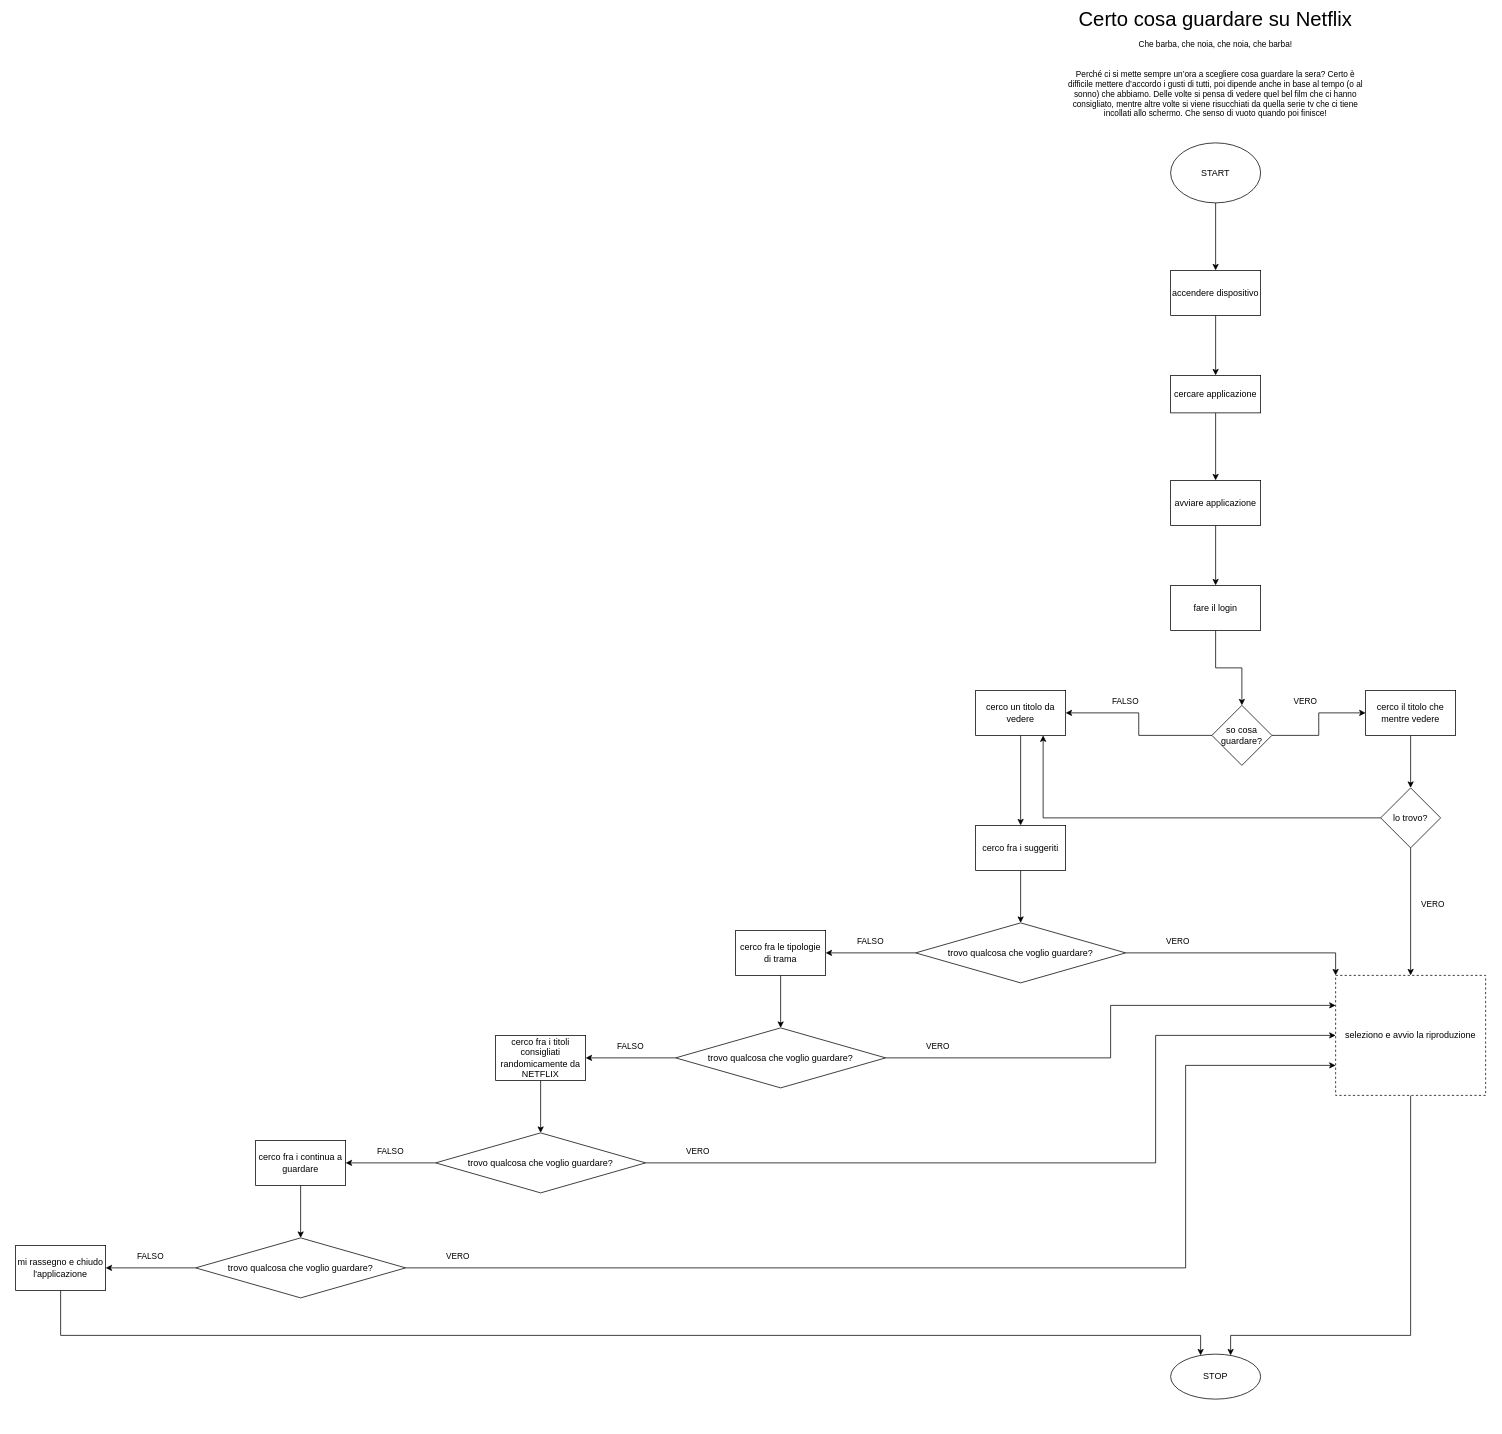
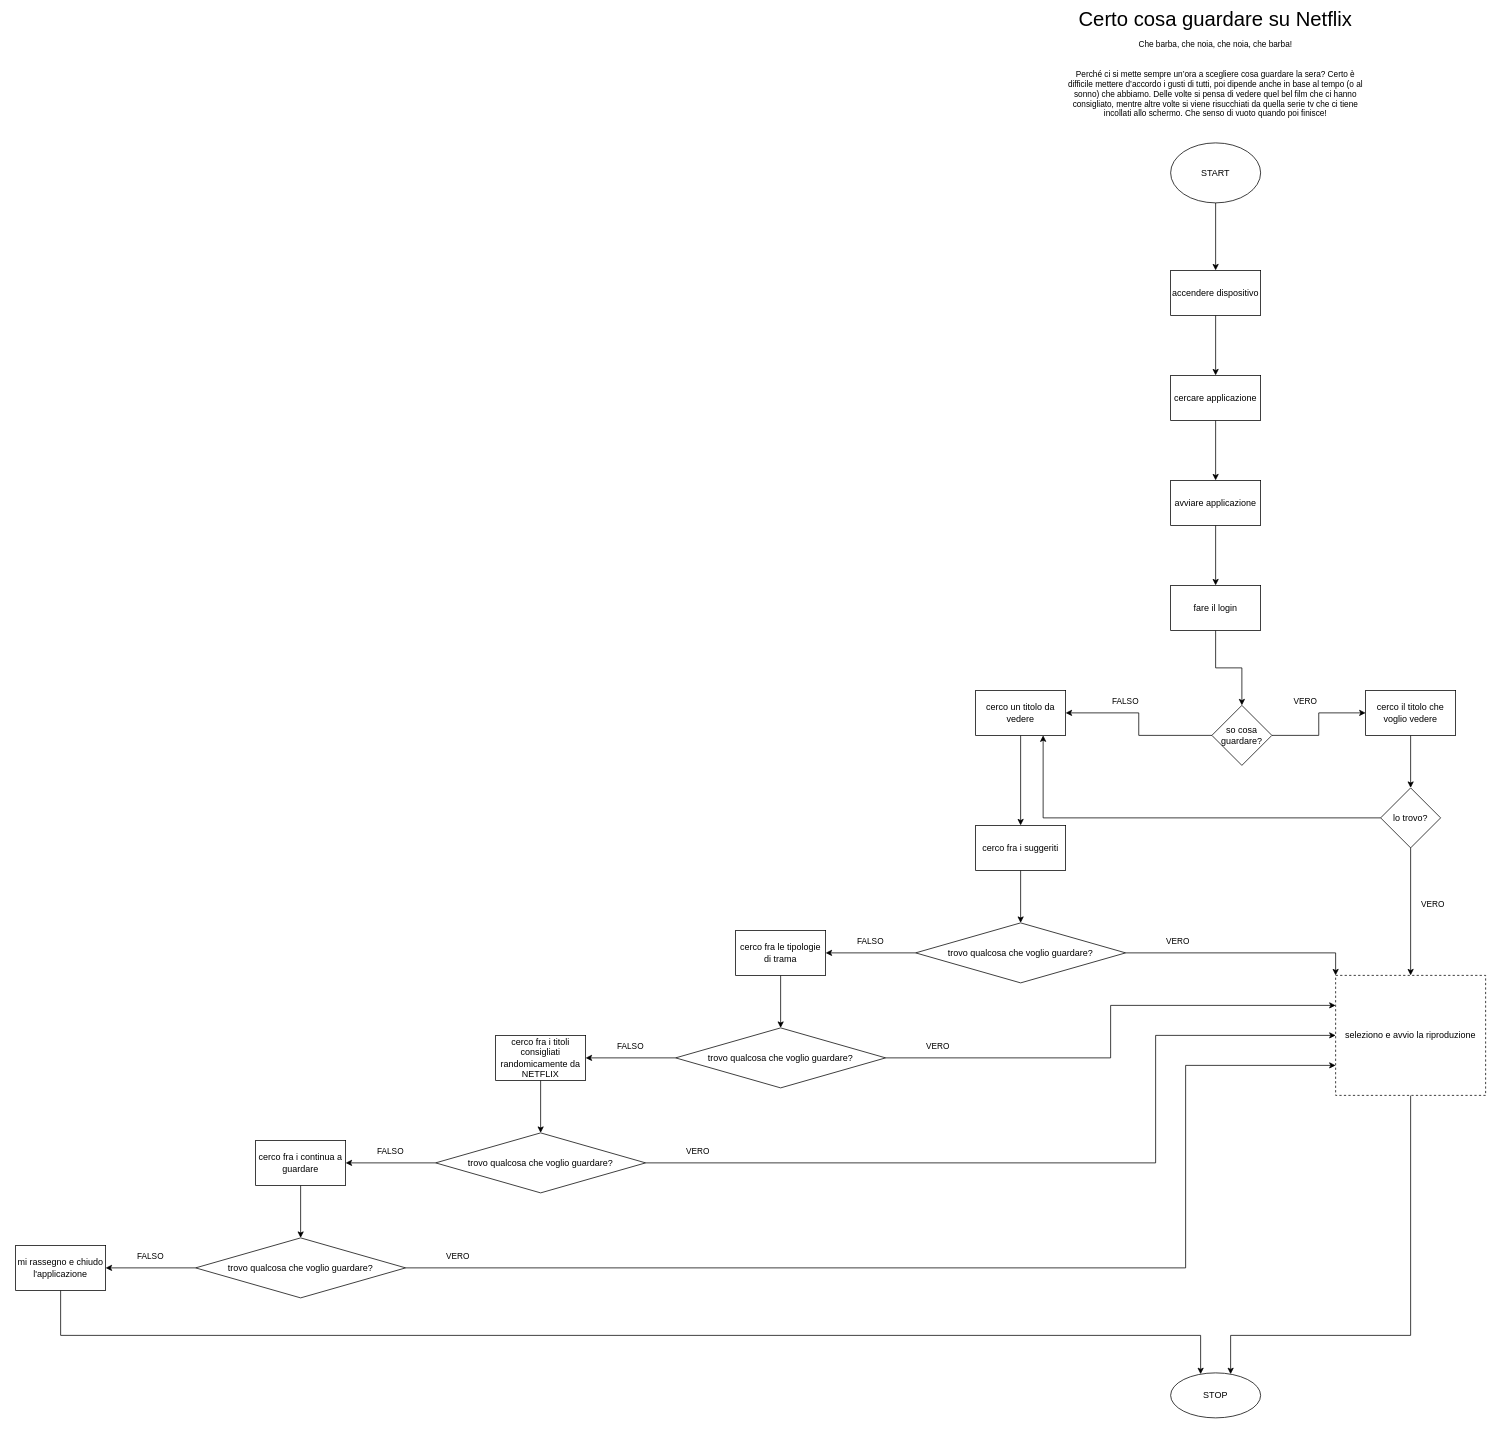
(1215, 394) -> (1215, 398)
(1410, 713) -> (1410, 713)
(1215, 1377) -> (1215, 1395)
